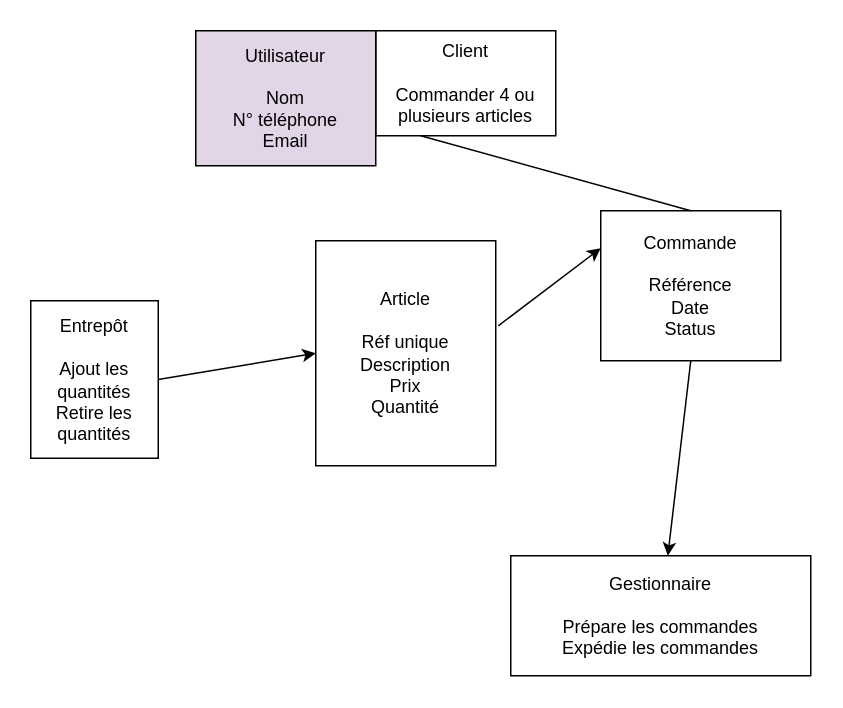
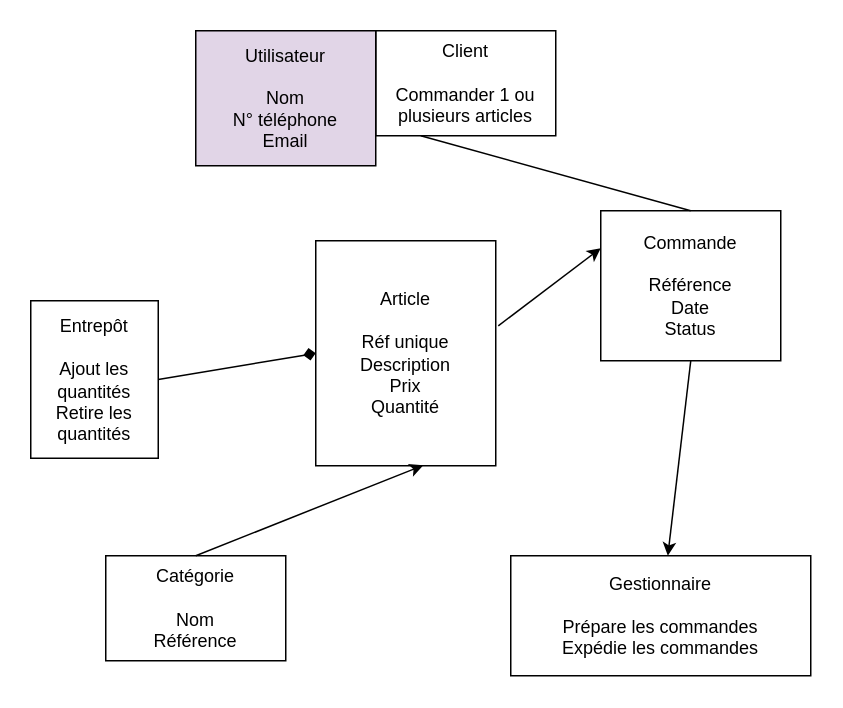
(466, 83) -> (466, 83)
(304, 355) -> (303, 355)
none -> (305, 512)
none -> (196, 608)
